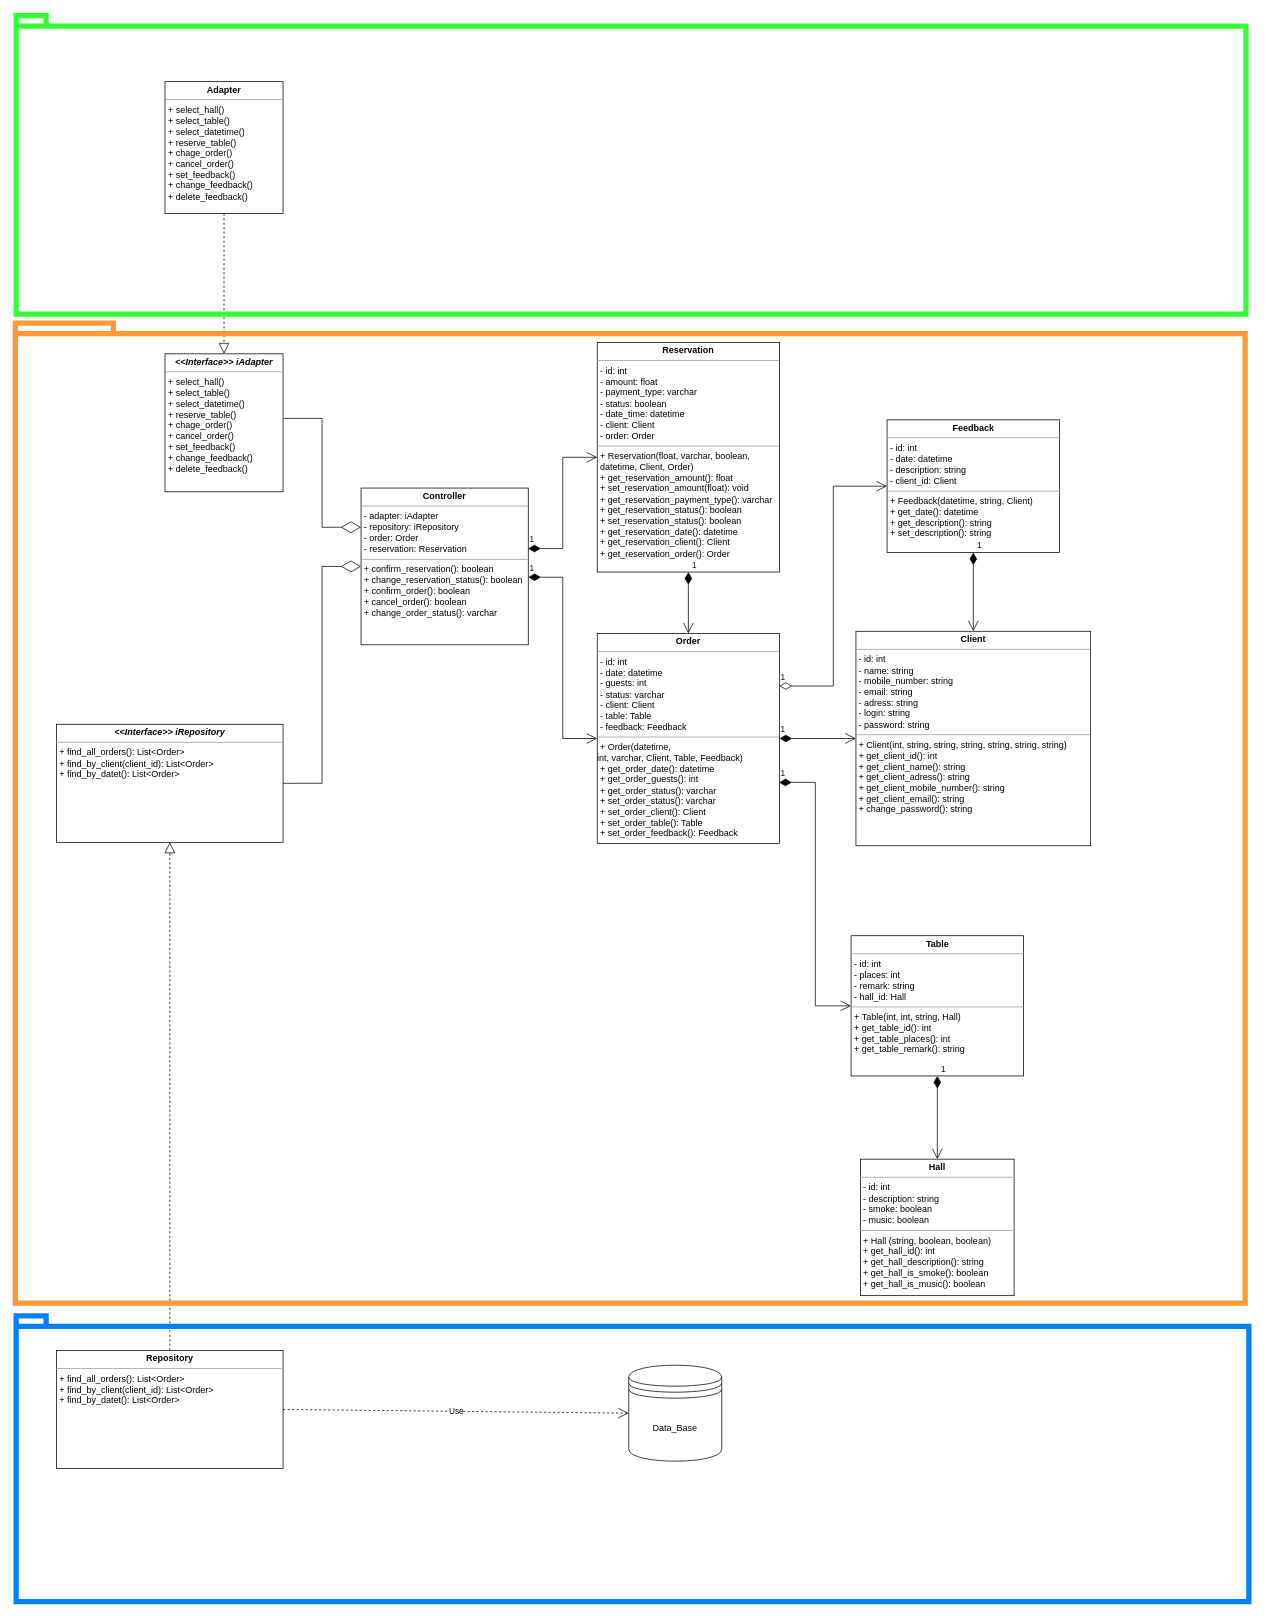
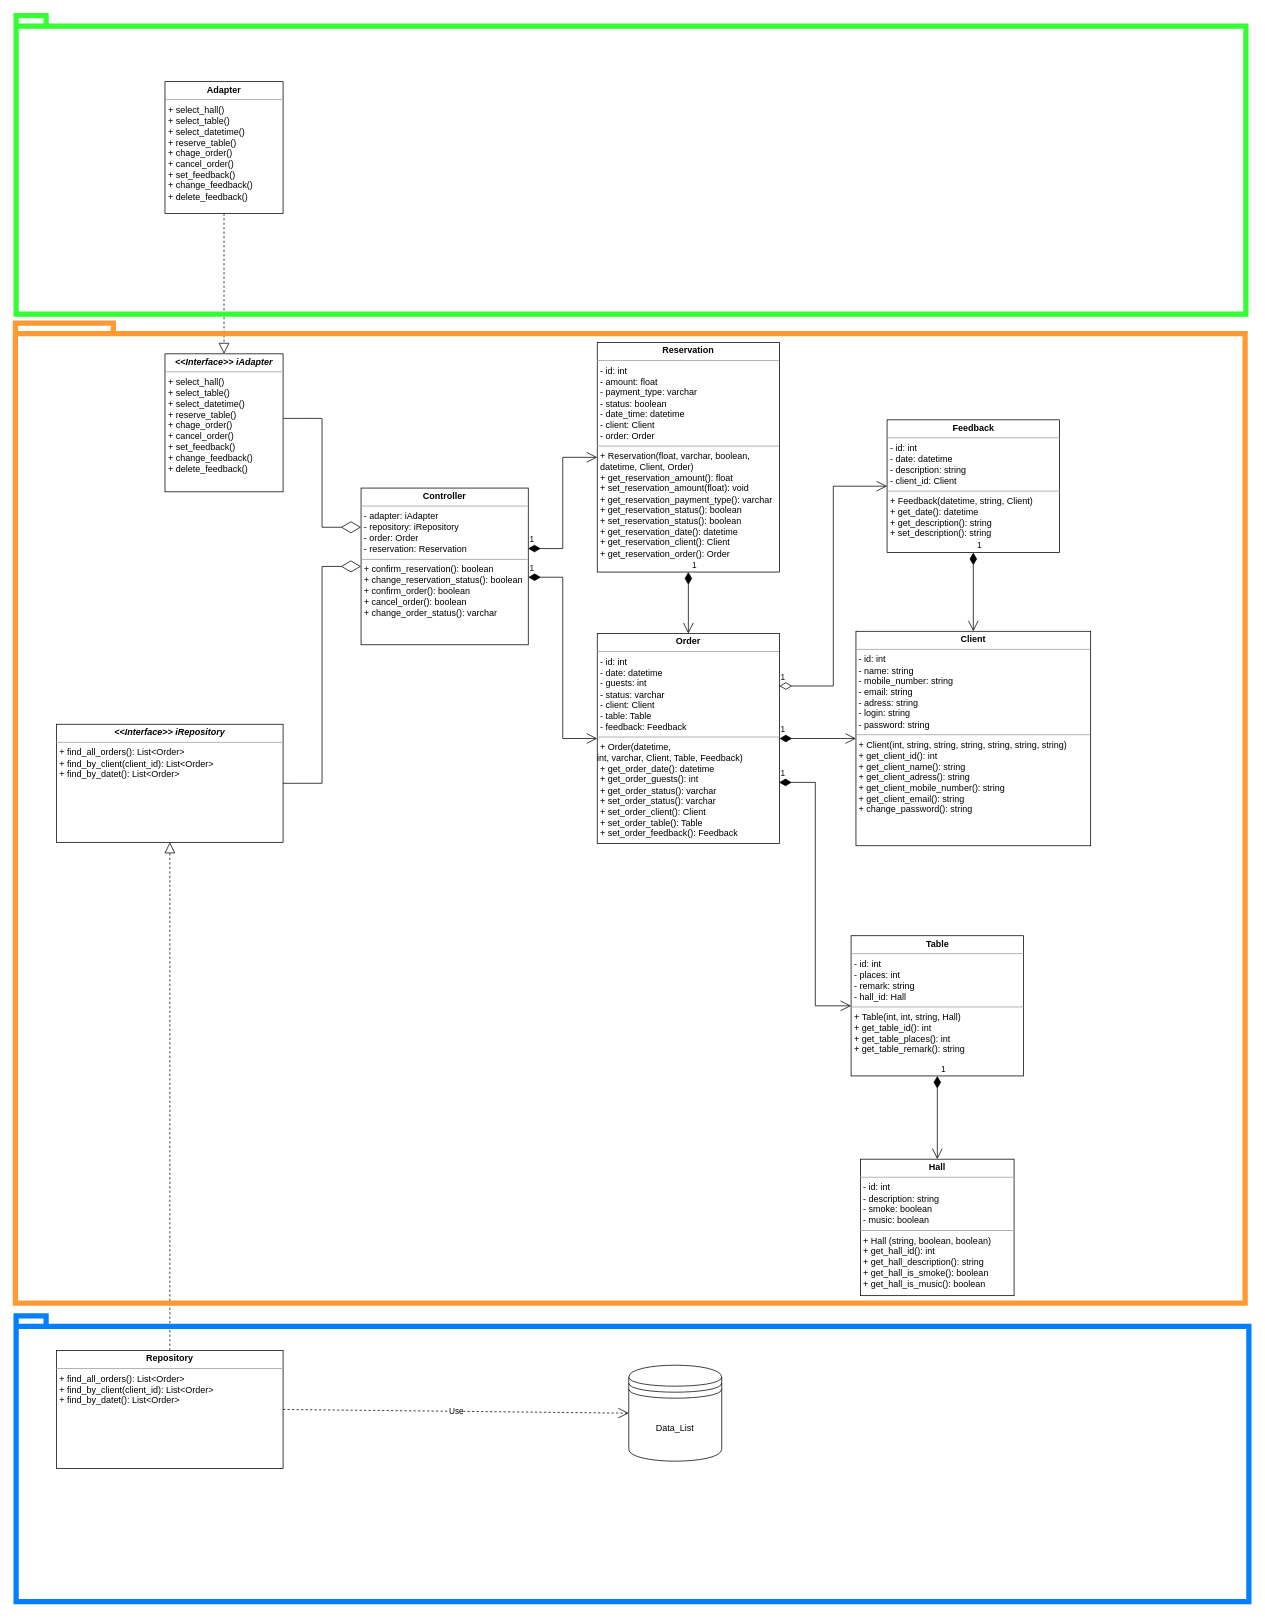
(675, 1428) -> (675, 1428)
